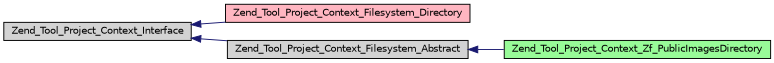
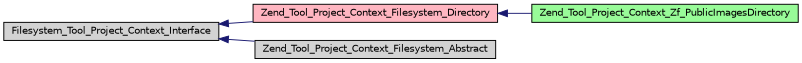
(98, 31) -> (111, 31)
(491, 49) -> (520, 13)
